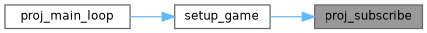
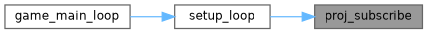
(68, 17) -> (68, 17)
(222, 17) -> (222, 17)
